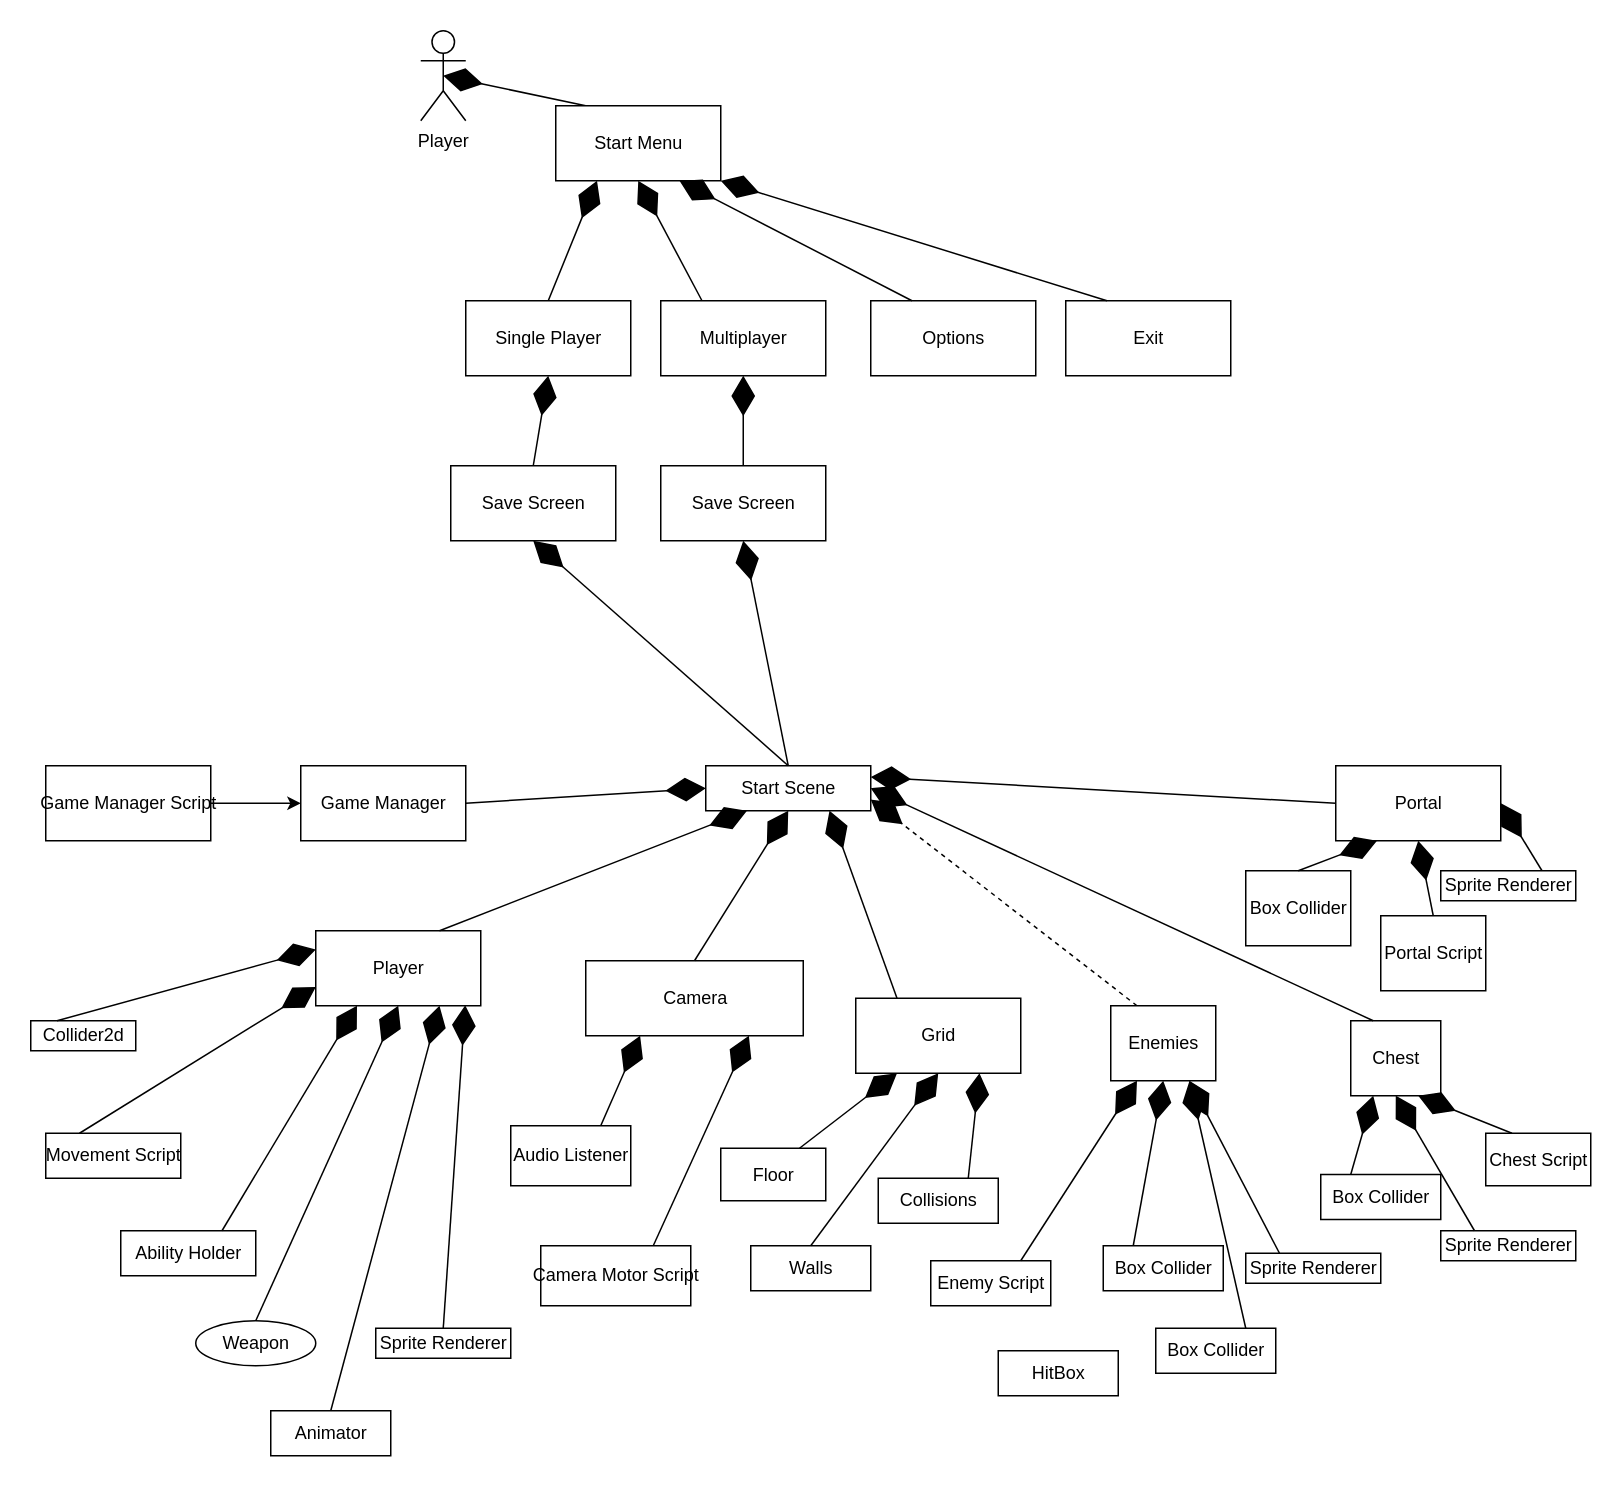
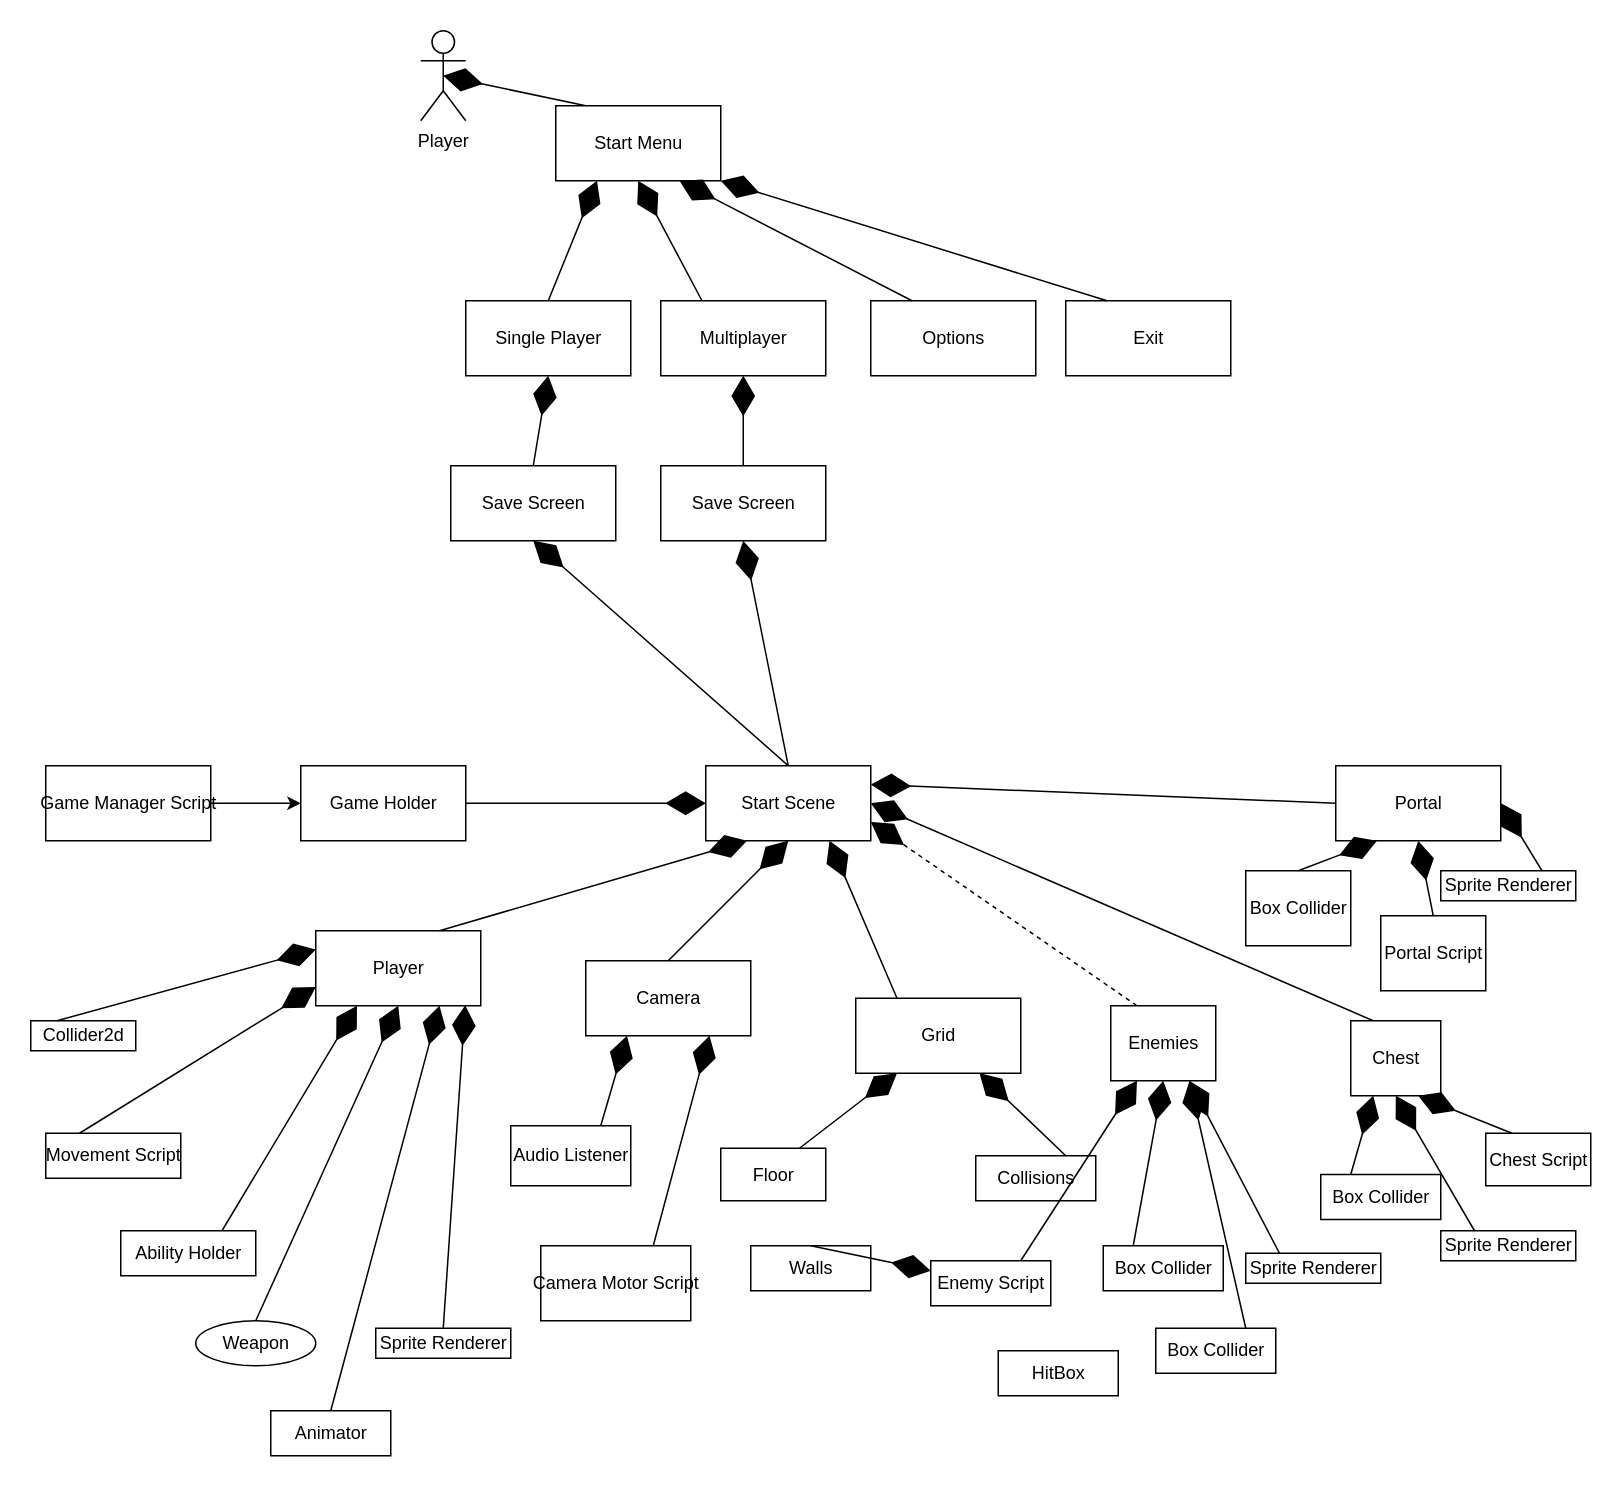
(788, 788) -> (788, 803)
(384, 803) -> (384, 803)
(695, 998) -> (668, 998)
(863, 1176) -> (851, 1254)
(938, 1201) -> (1036, 1178)
(616, 1276) -> (616, 1283)
